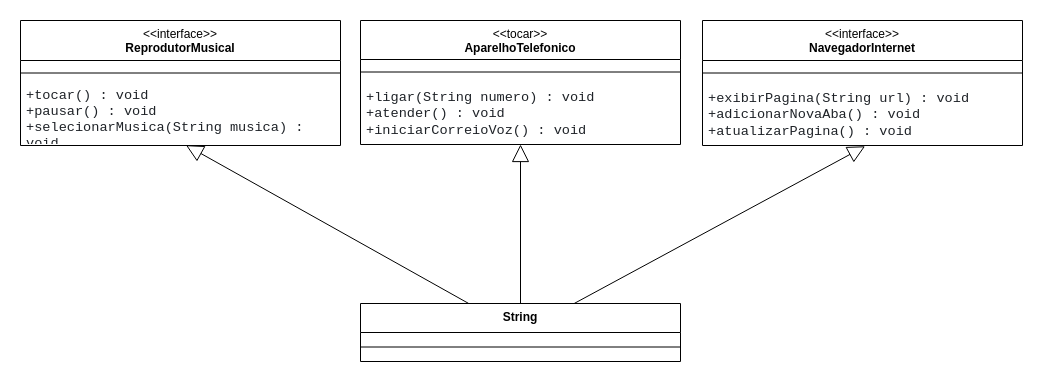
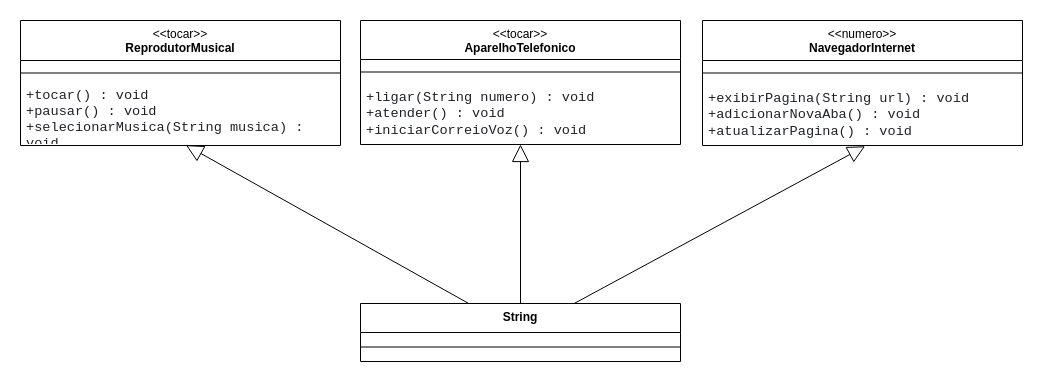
(181, 42) -> (181, 42)
(863, 42) -> (863, 42)
